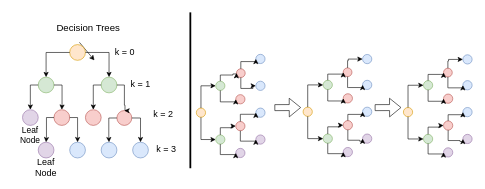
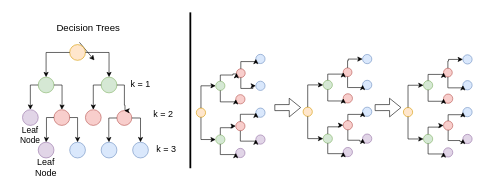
(125, 51) -> none
